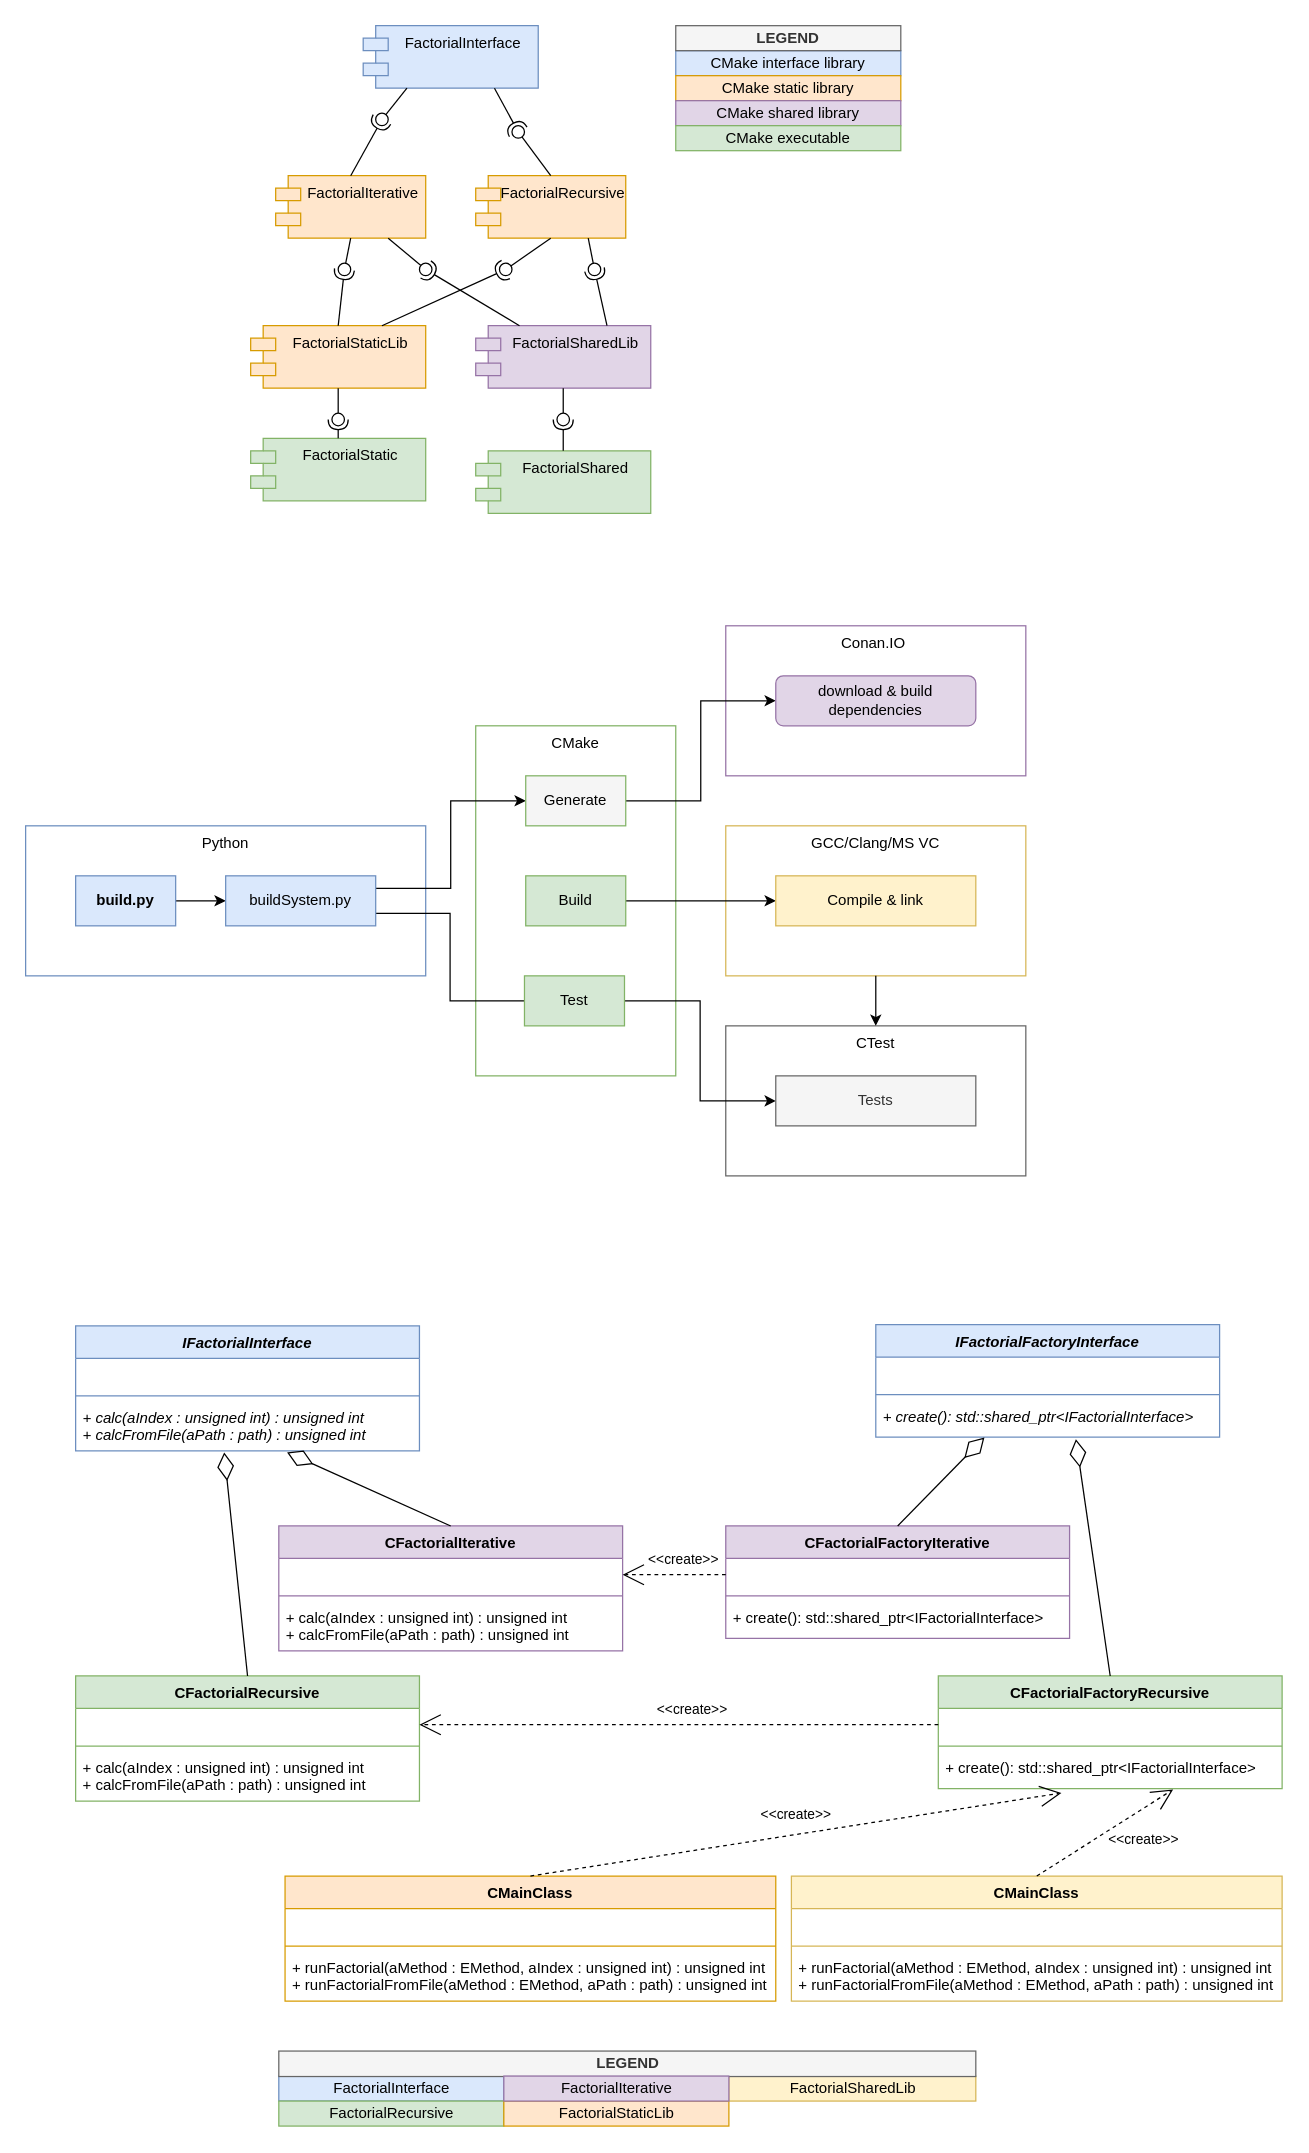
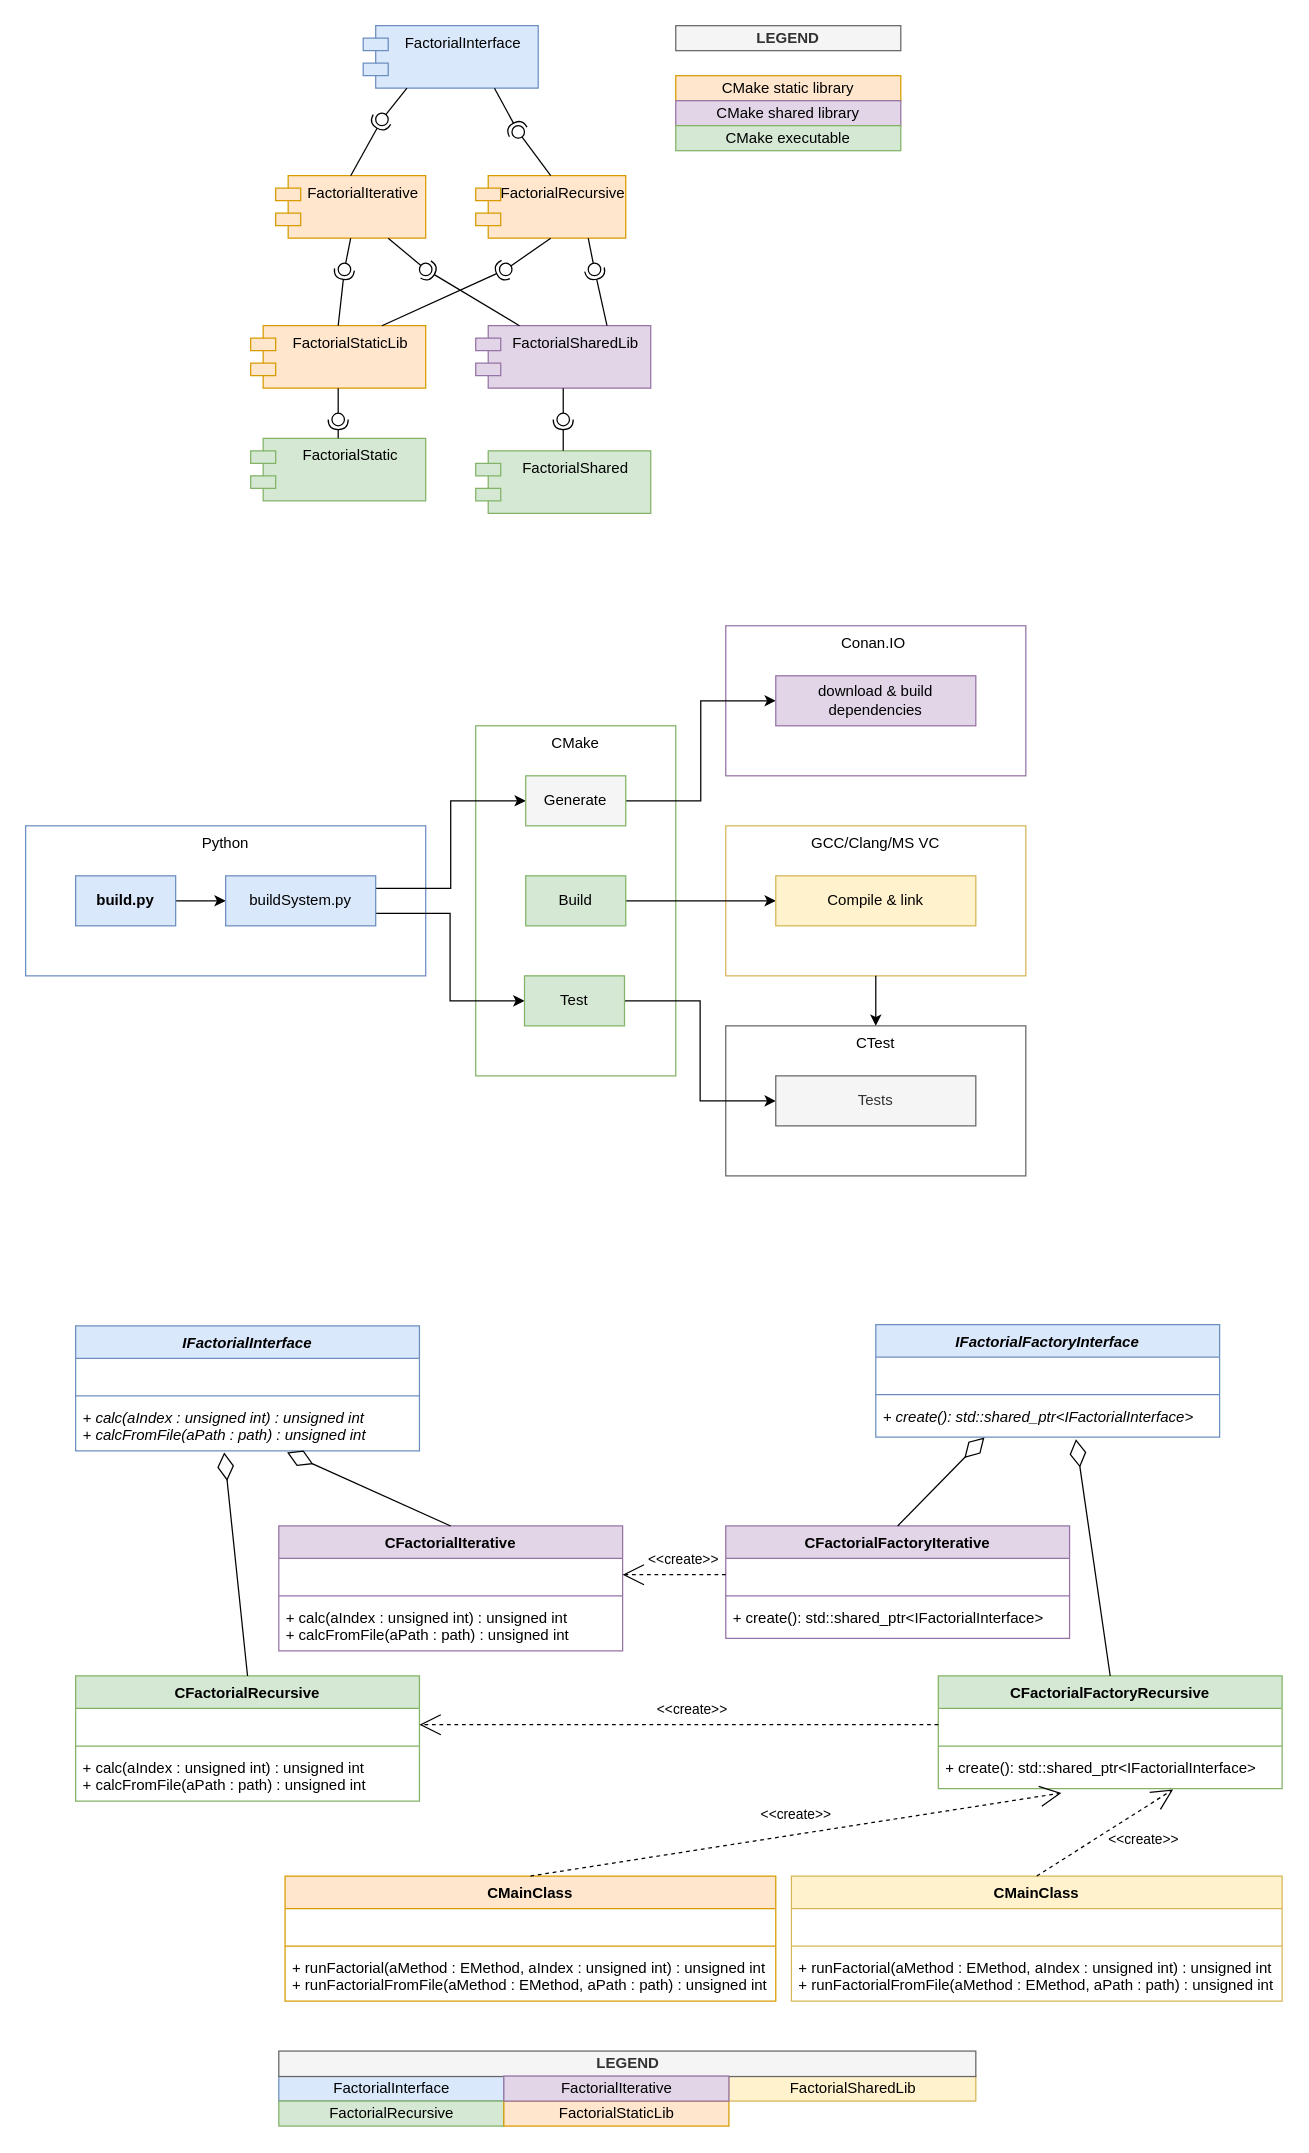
(788, 63) -> none
(876, 701) -> (876, 701)
(517, 1001) -> (514, 1001)
